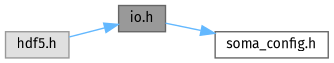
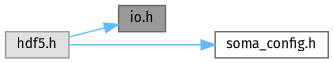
(183, 27) -> (135, 45)
